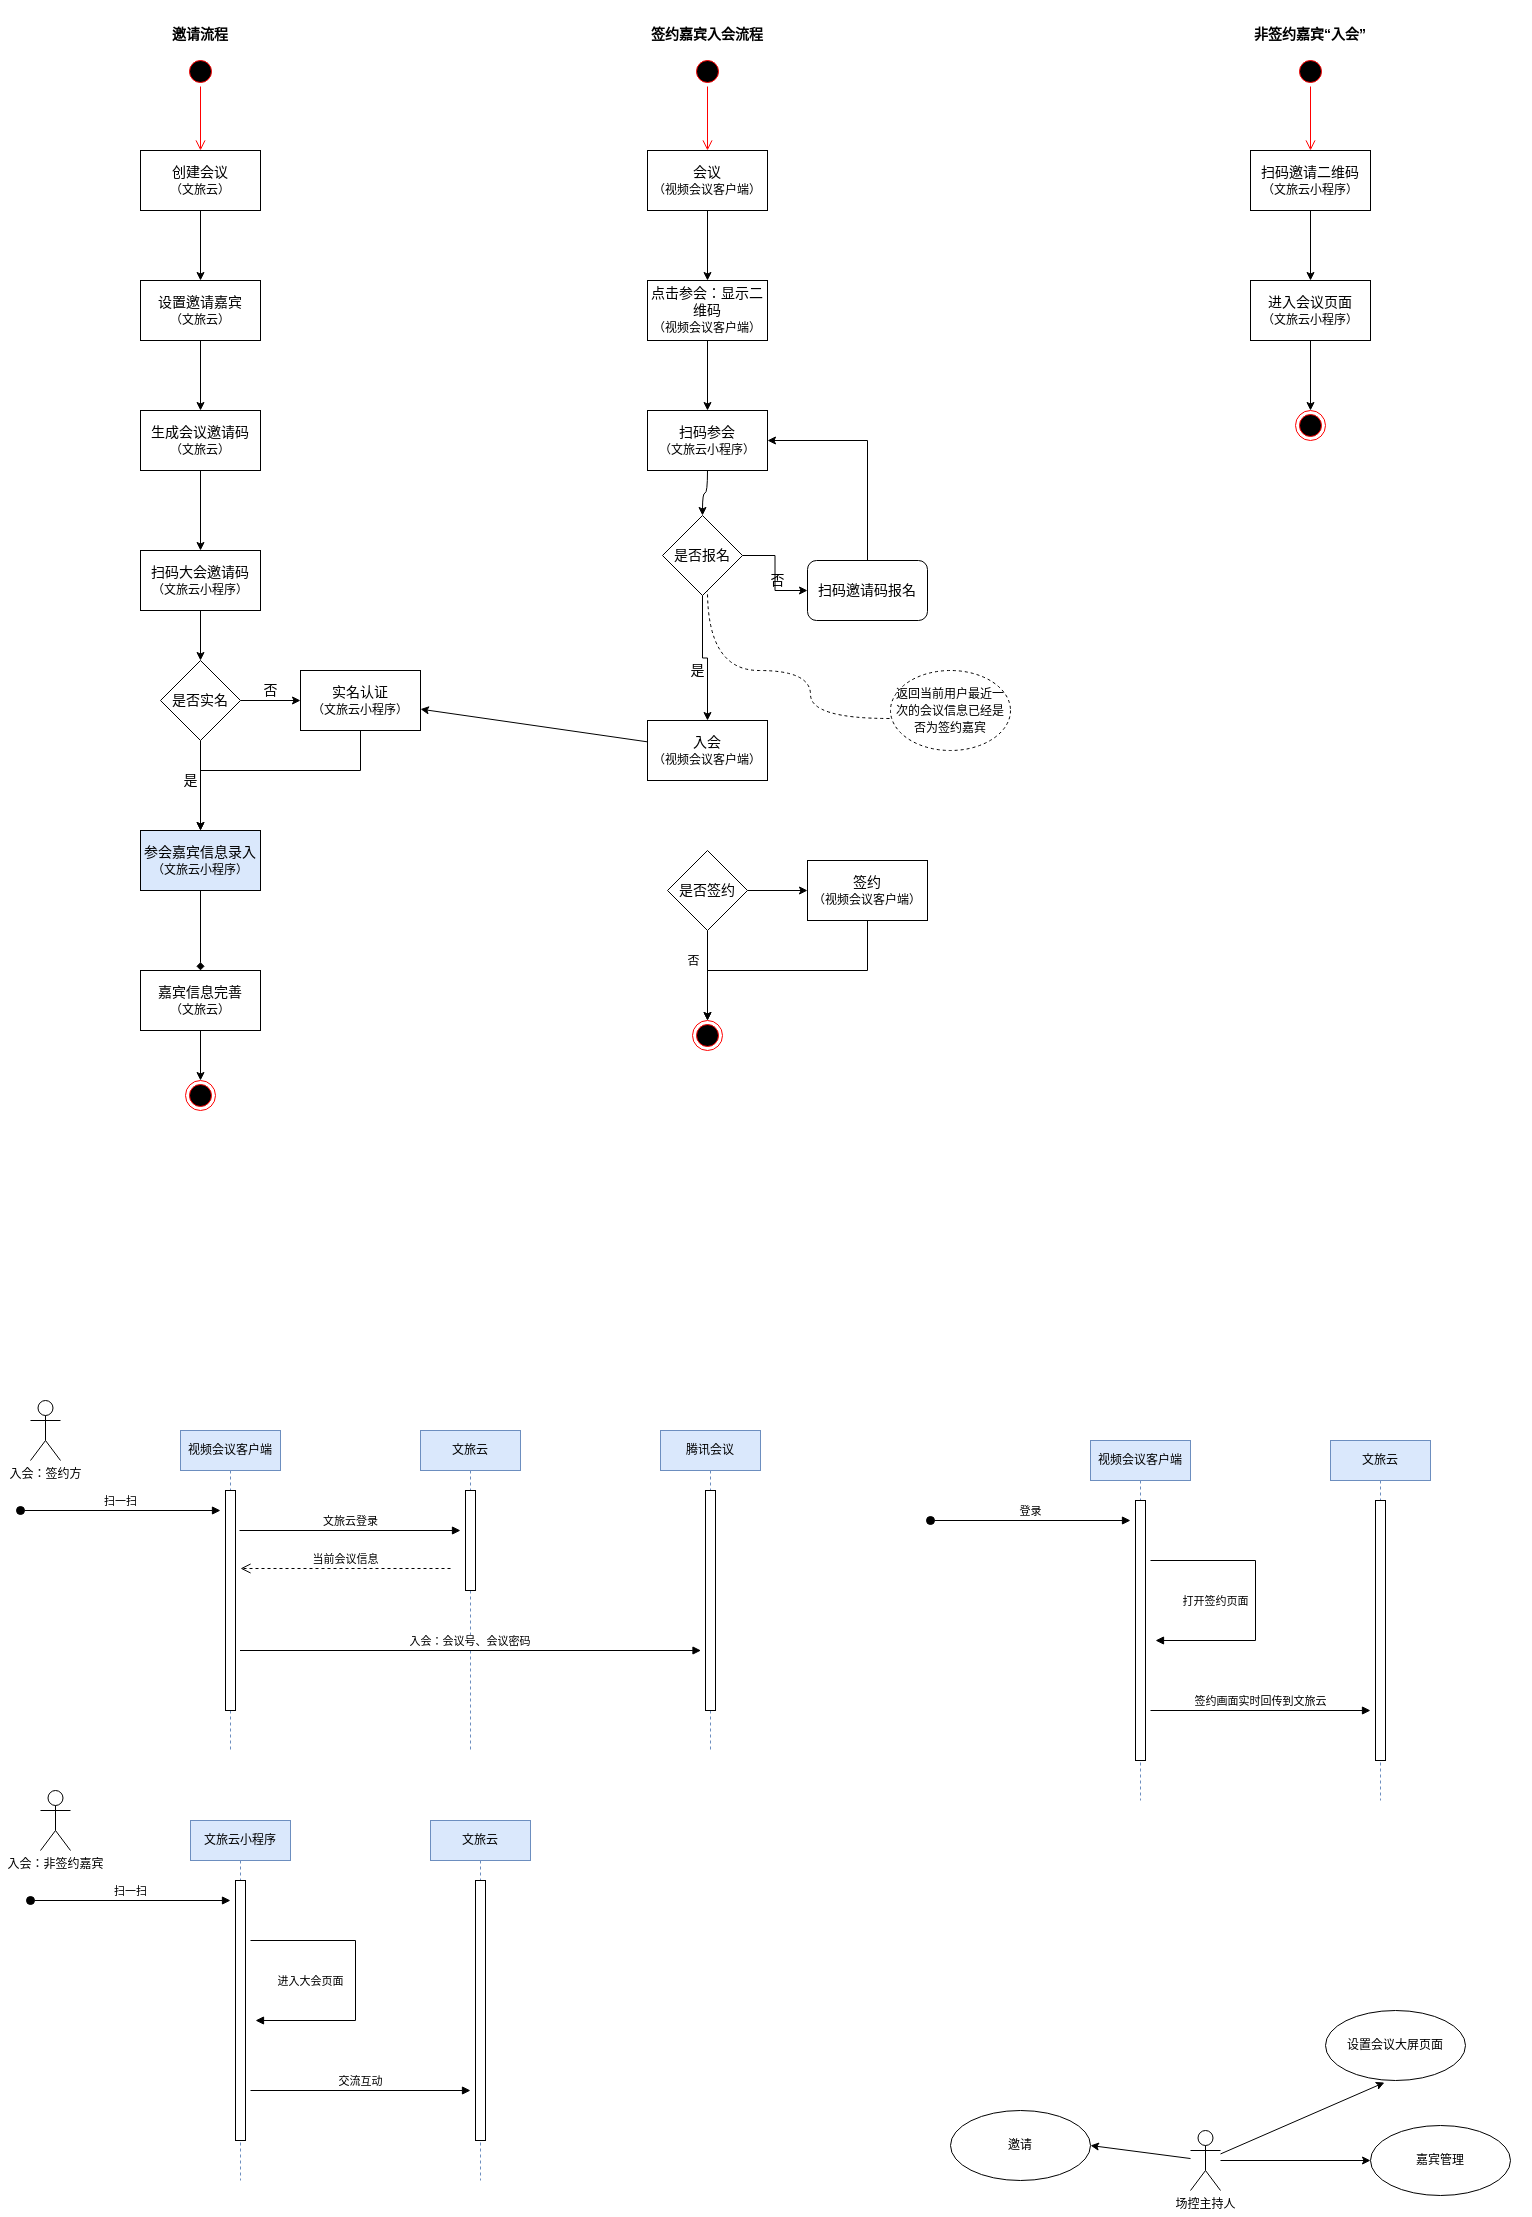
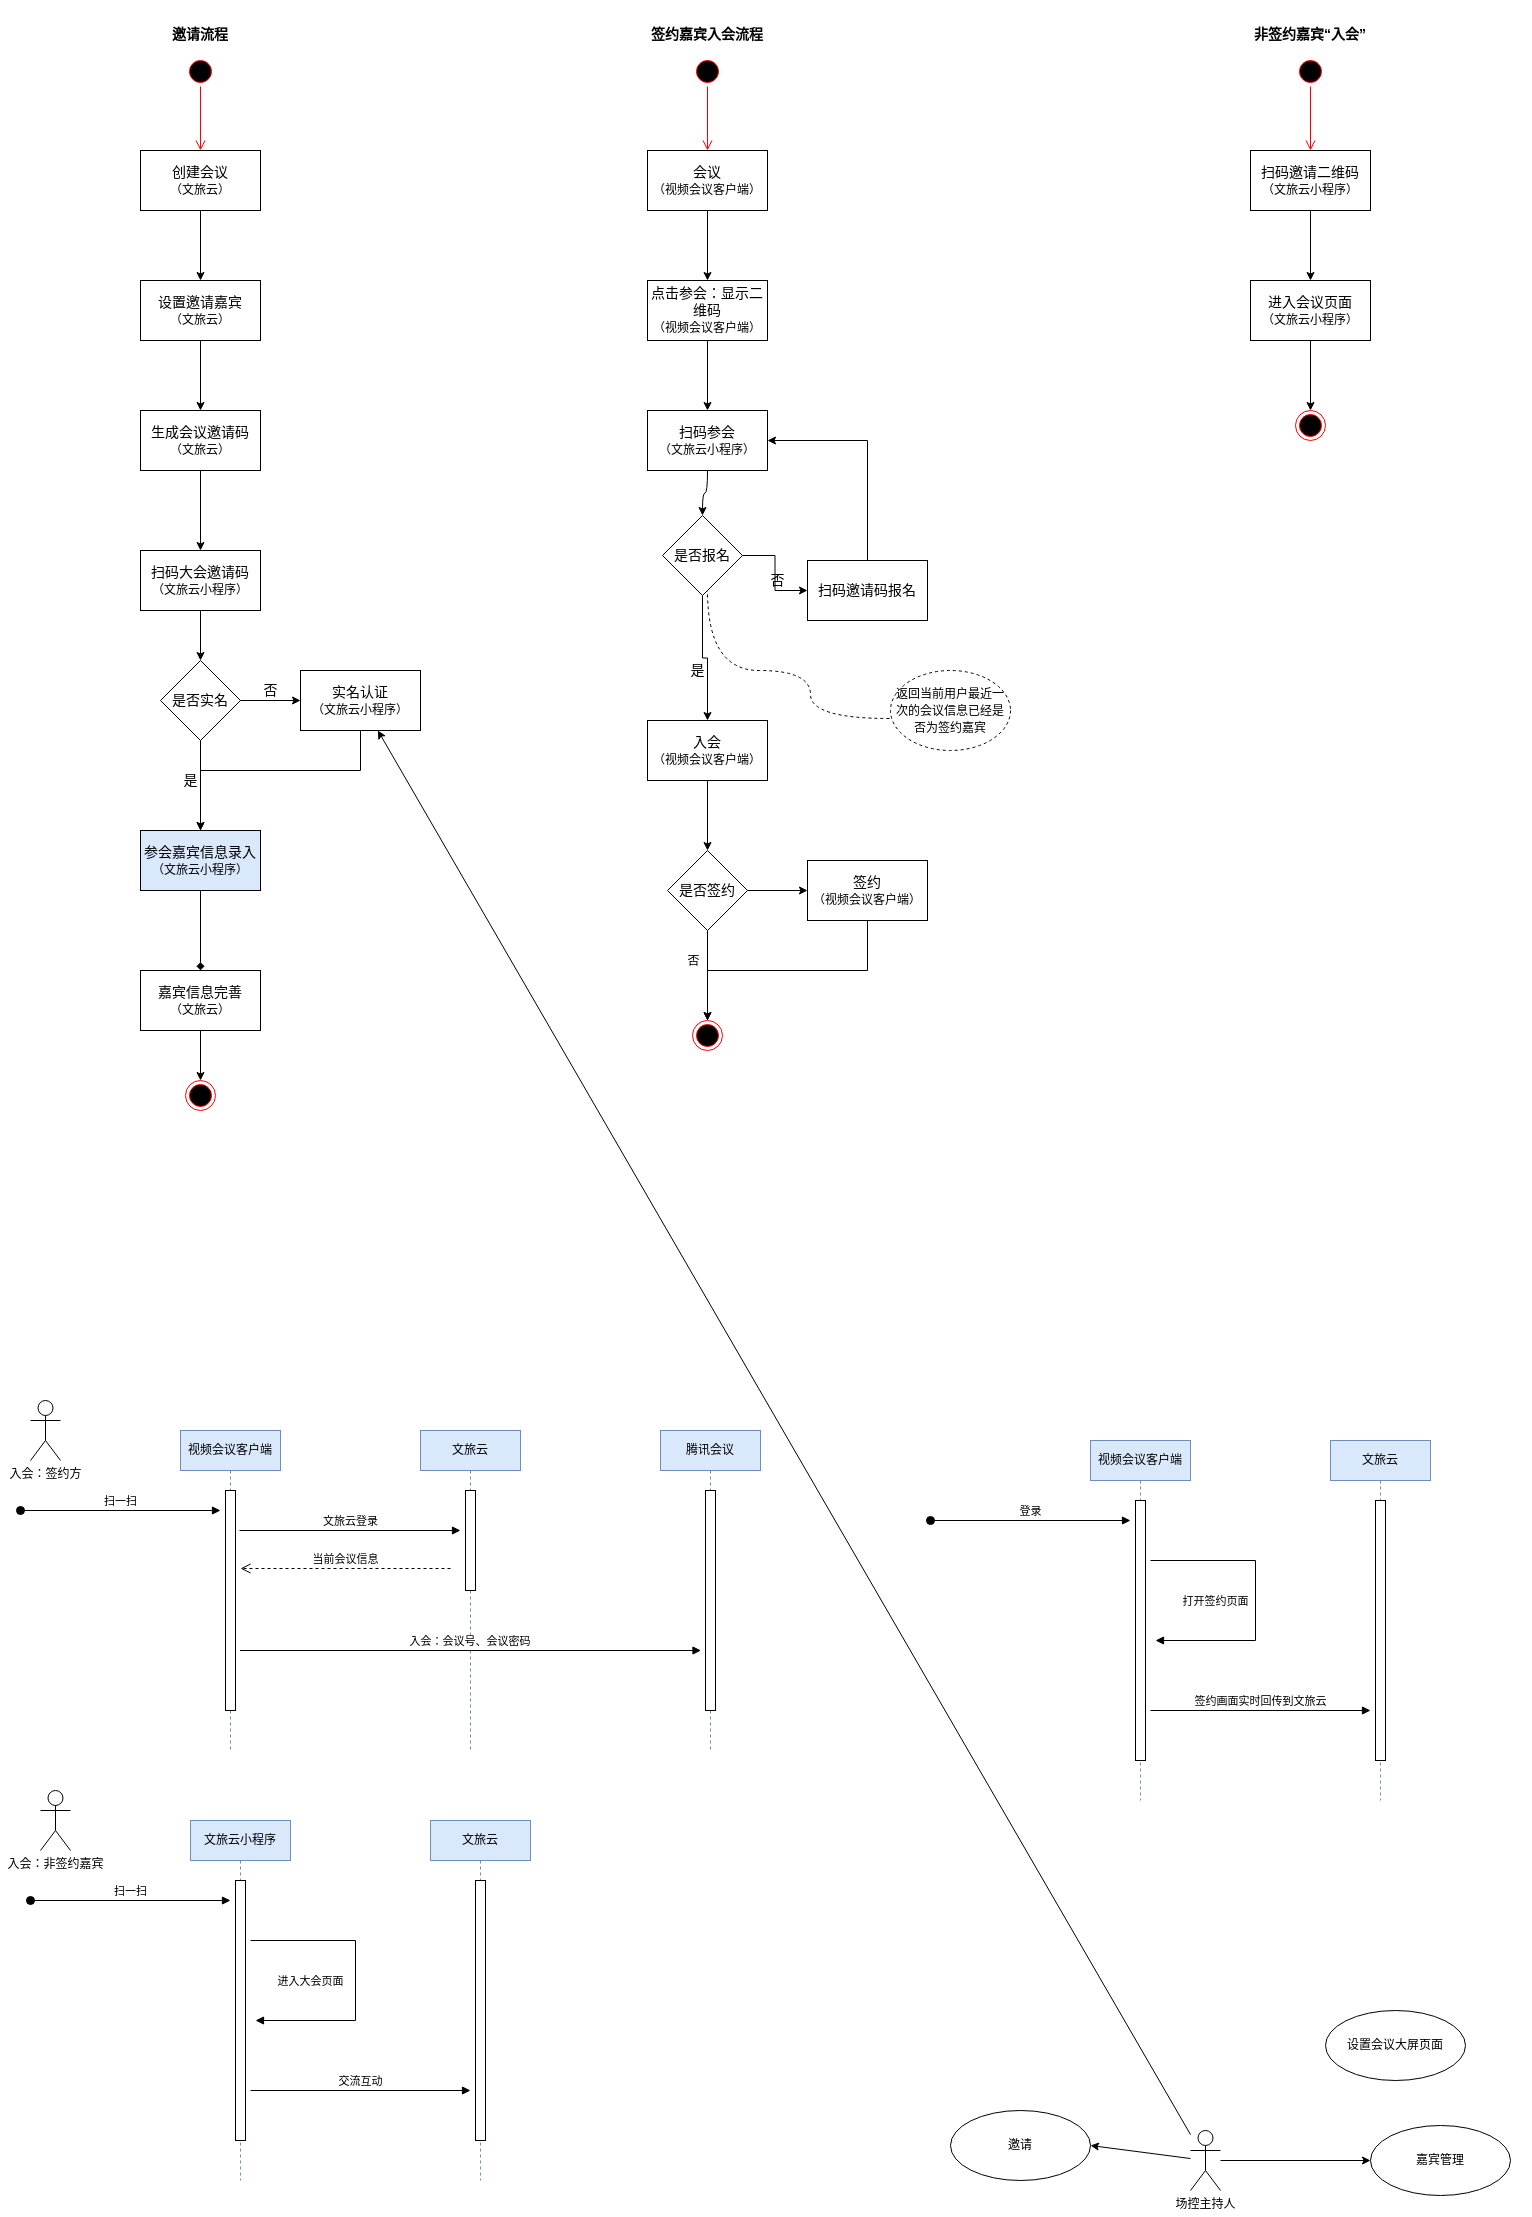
(868, 591) -> (868, 591)
(537, 726) -> (708, 812)
(1300, 2120) -> (786, 1436)
